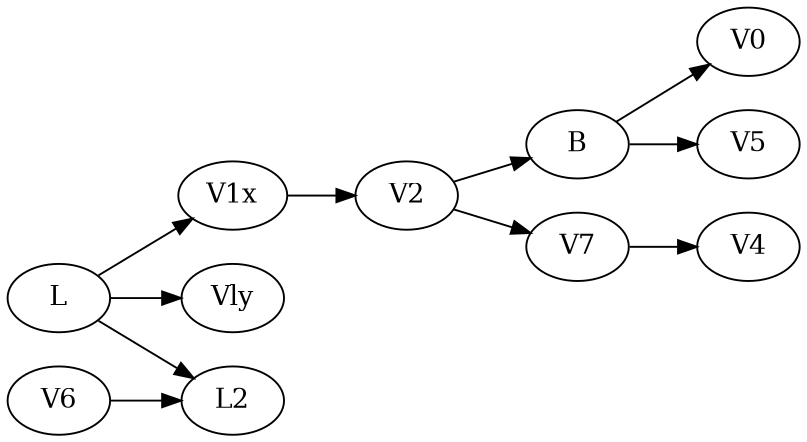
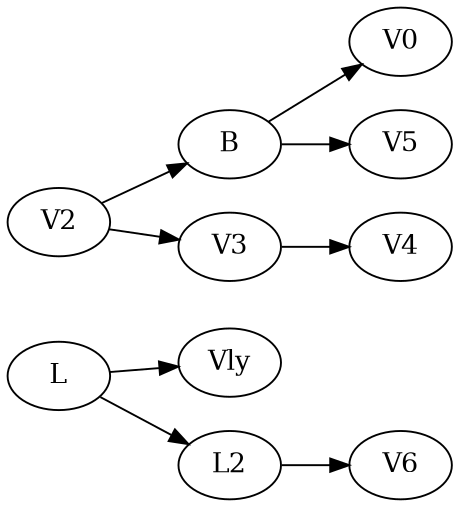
(233, 196) -> none
(578, 247) -> (230, 247)
(136, 401) -> (306, 465)
